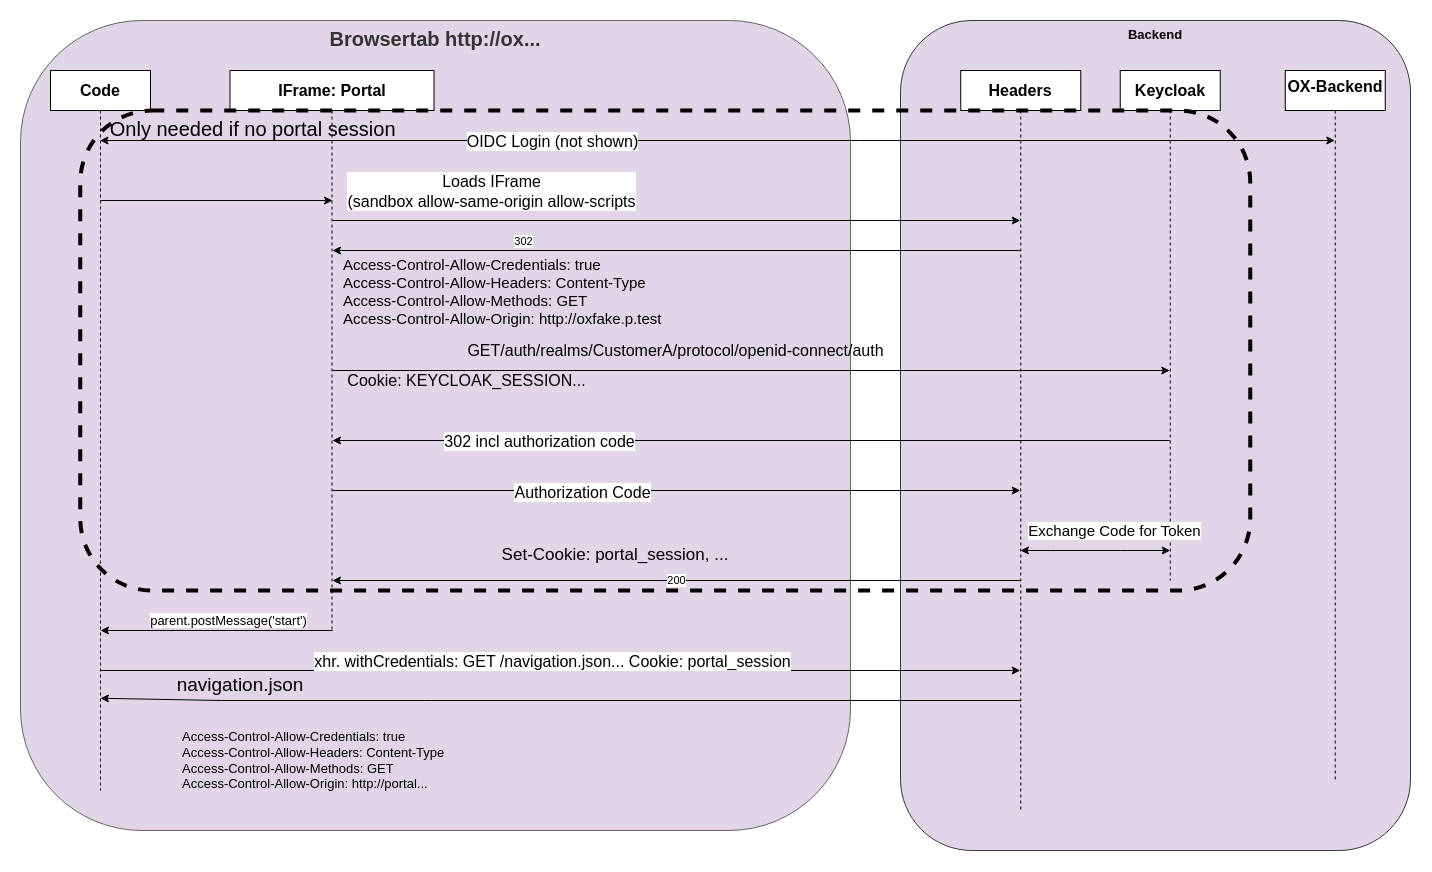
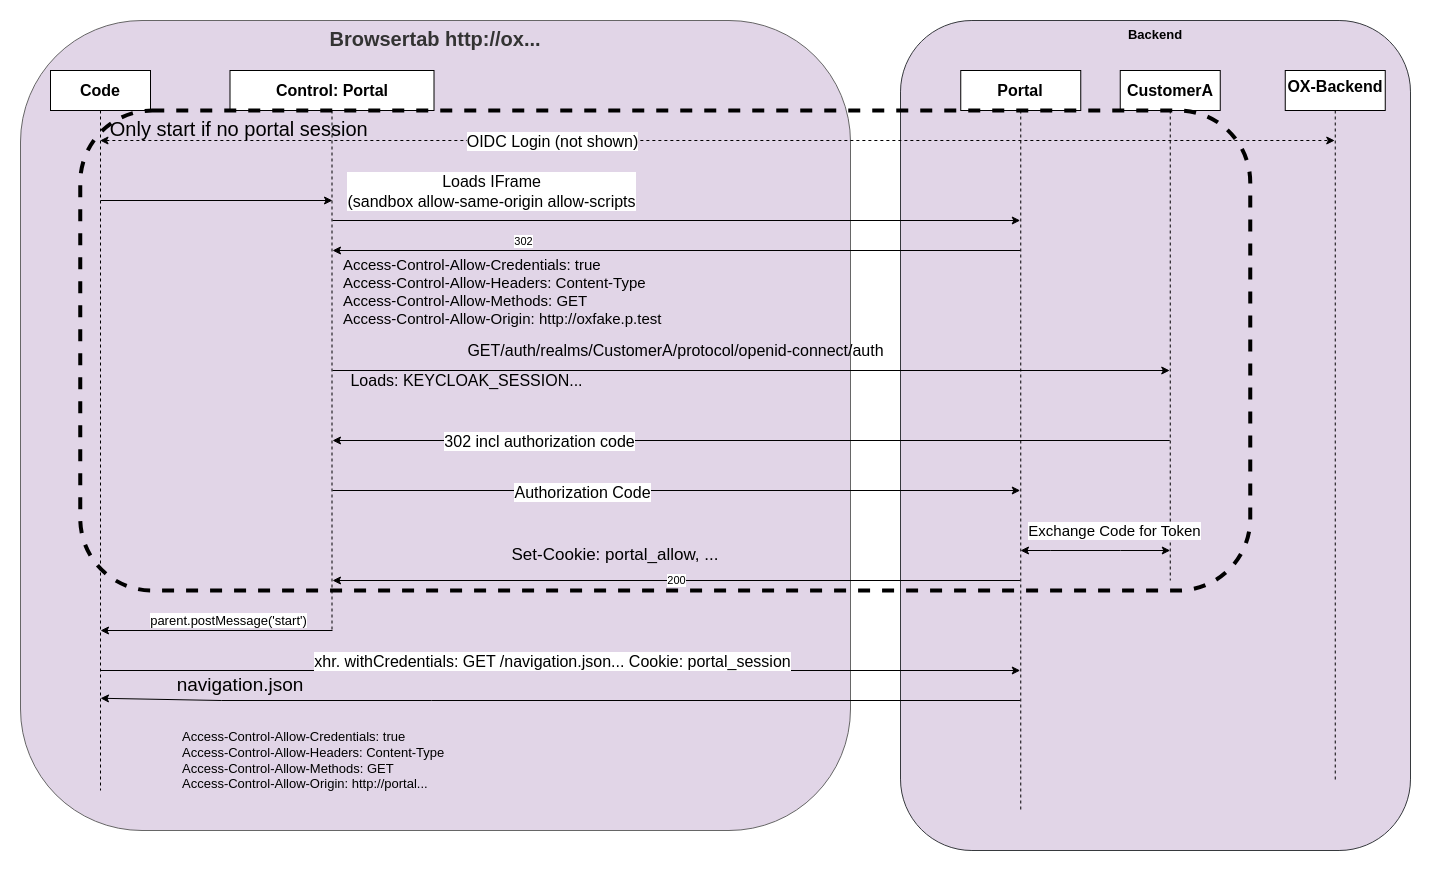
(333, 91) -> (333, 91)
(1021, 91) -> (1021, 91)
(1171, 91) -> (1171, 91)
(176, 125) -> (173, 125)
(982, 141) -> (982, 141)
(467, 381) -> (467, 381)
(616, 566) -> (616, 566)
